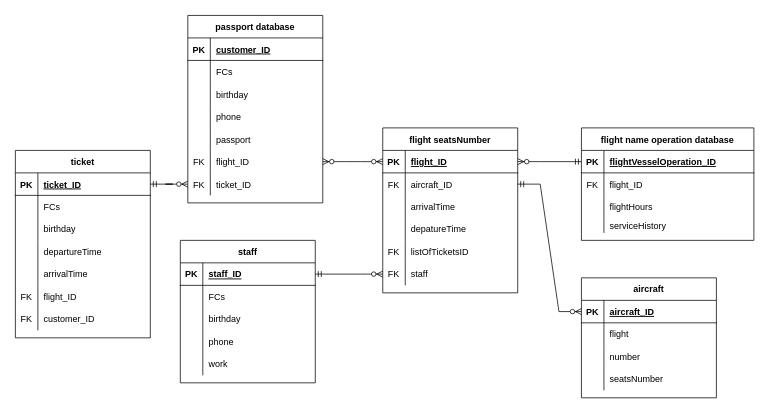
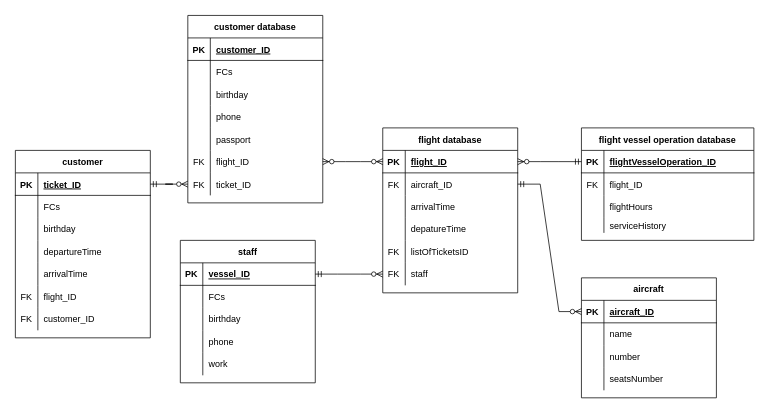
(255, 27) -> (255, 27)
(450, 140) -> (450, 140)
(668, 140) -> (668, 140)
(83, 162) -> (83, 162)
(229, 275) -> (230, 275)
(623, 335) -> (620, 335)
